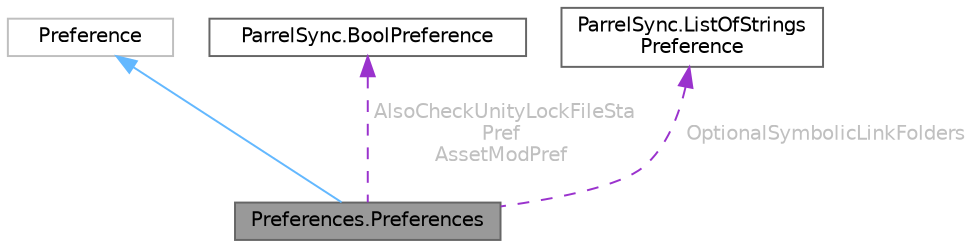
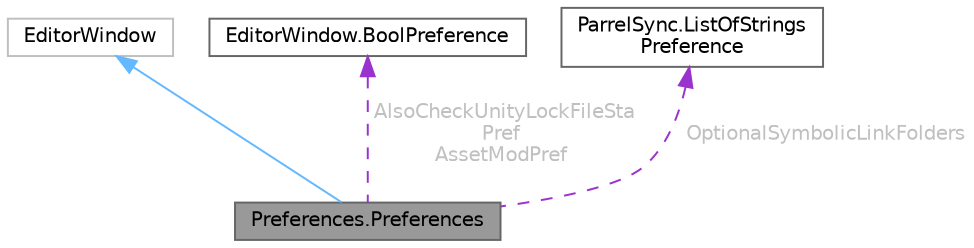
(90, 37) -> (90, 37)
(368, 37) -> (368, 37)
